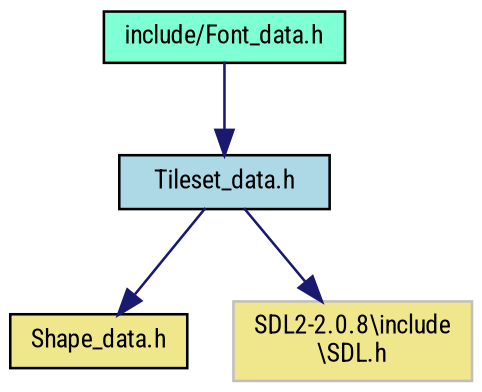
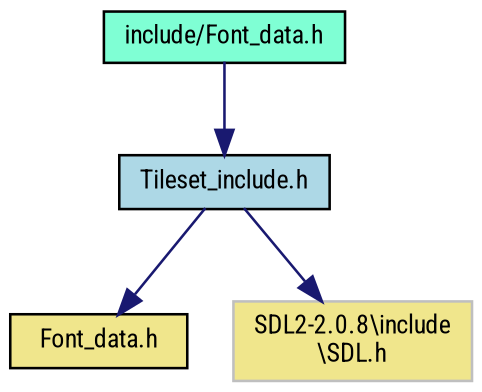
(224, 182) -> (224, 182)
(99, 341) -> (99, 341)
